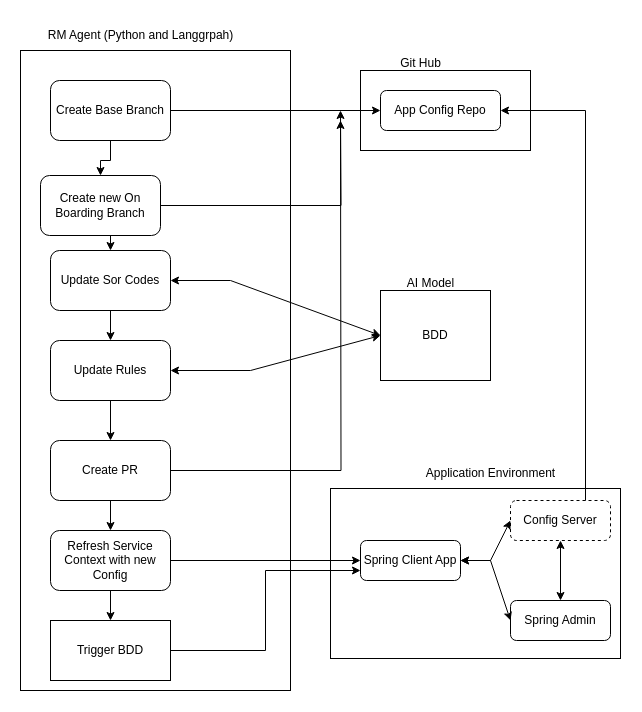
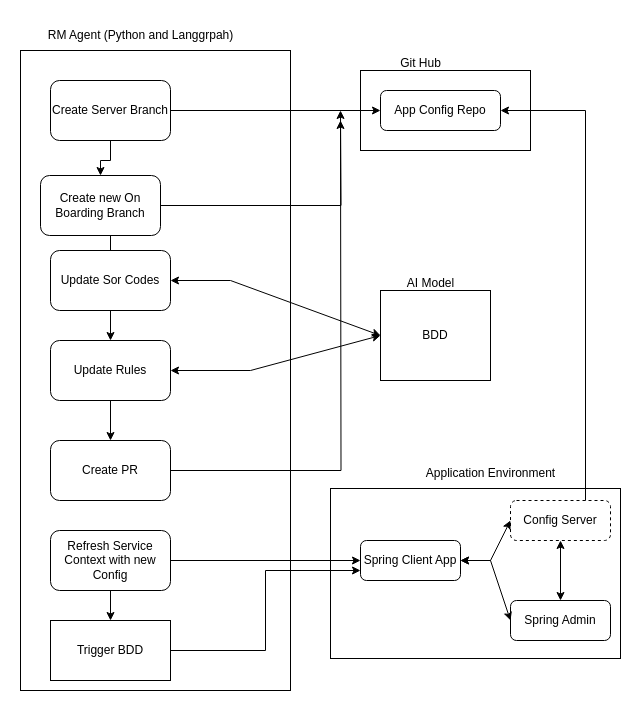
(111, 111) -> (111, 111)
(111, 242) -> (111, 245)
(111, 520) -> none
